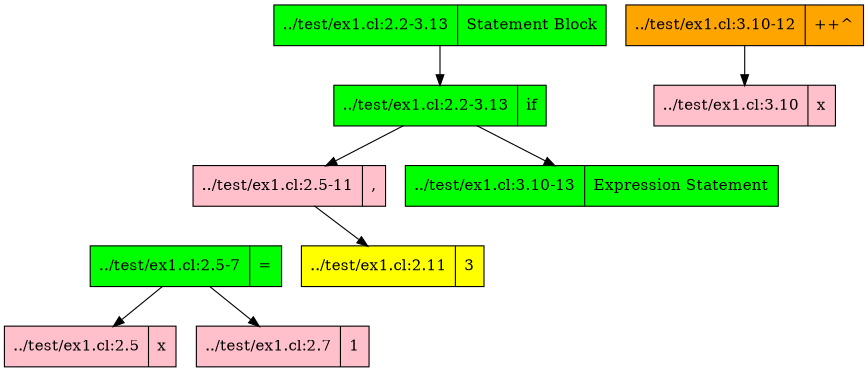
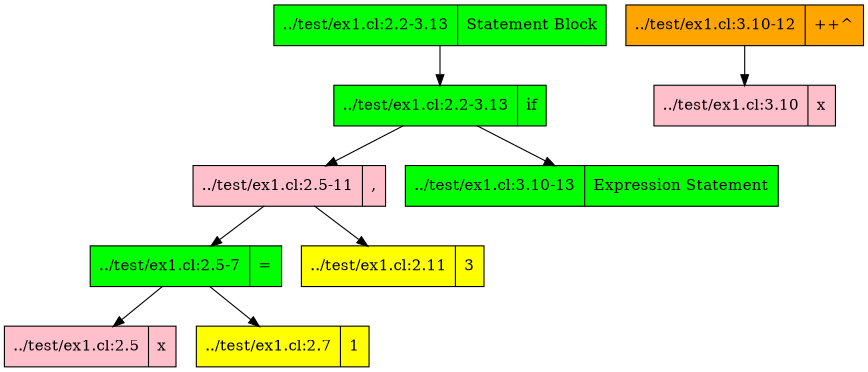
none -> (242, 223)
(283, 346) -> (283, 346)
